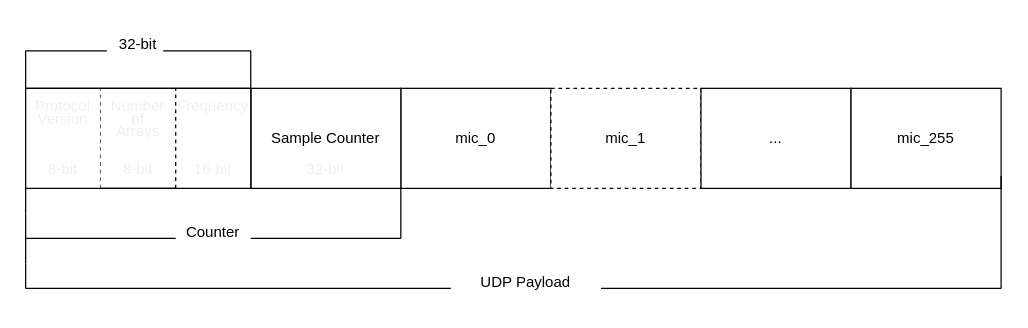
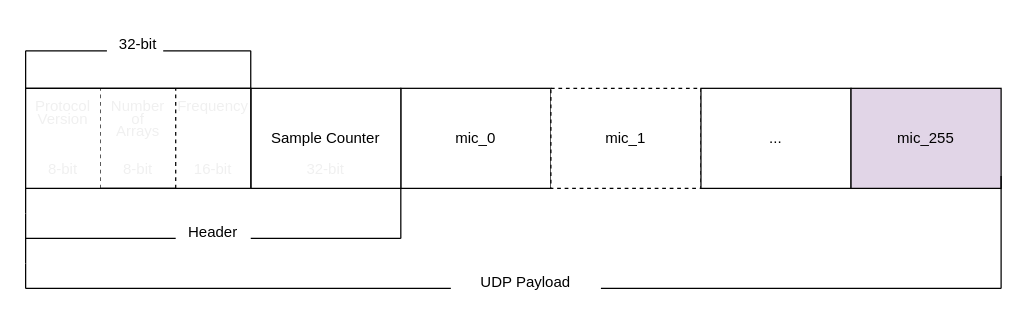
(926, 138) -> (926, 138)
(213, 232) -> (213, 232)
